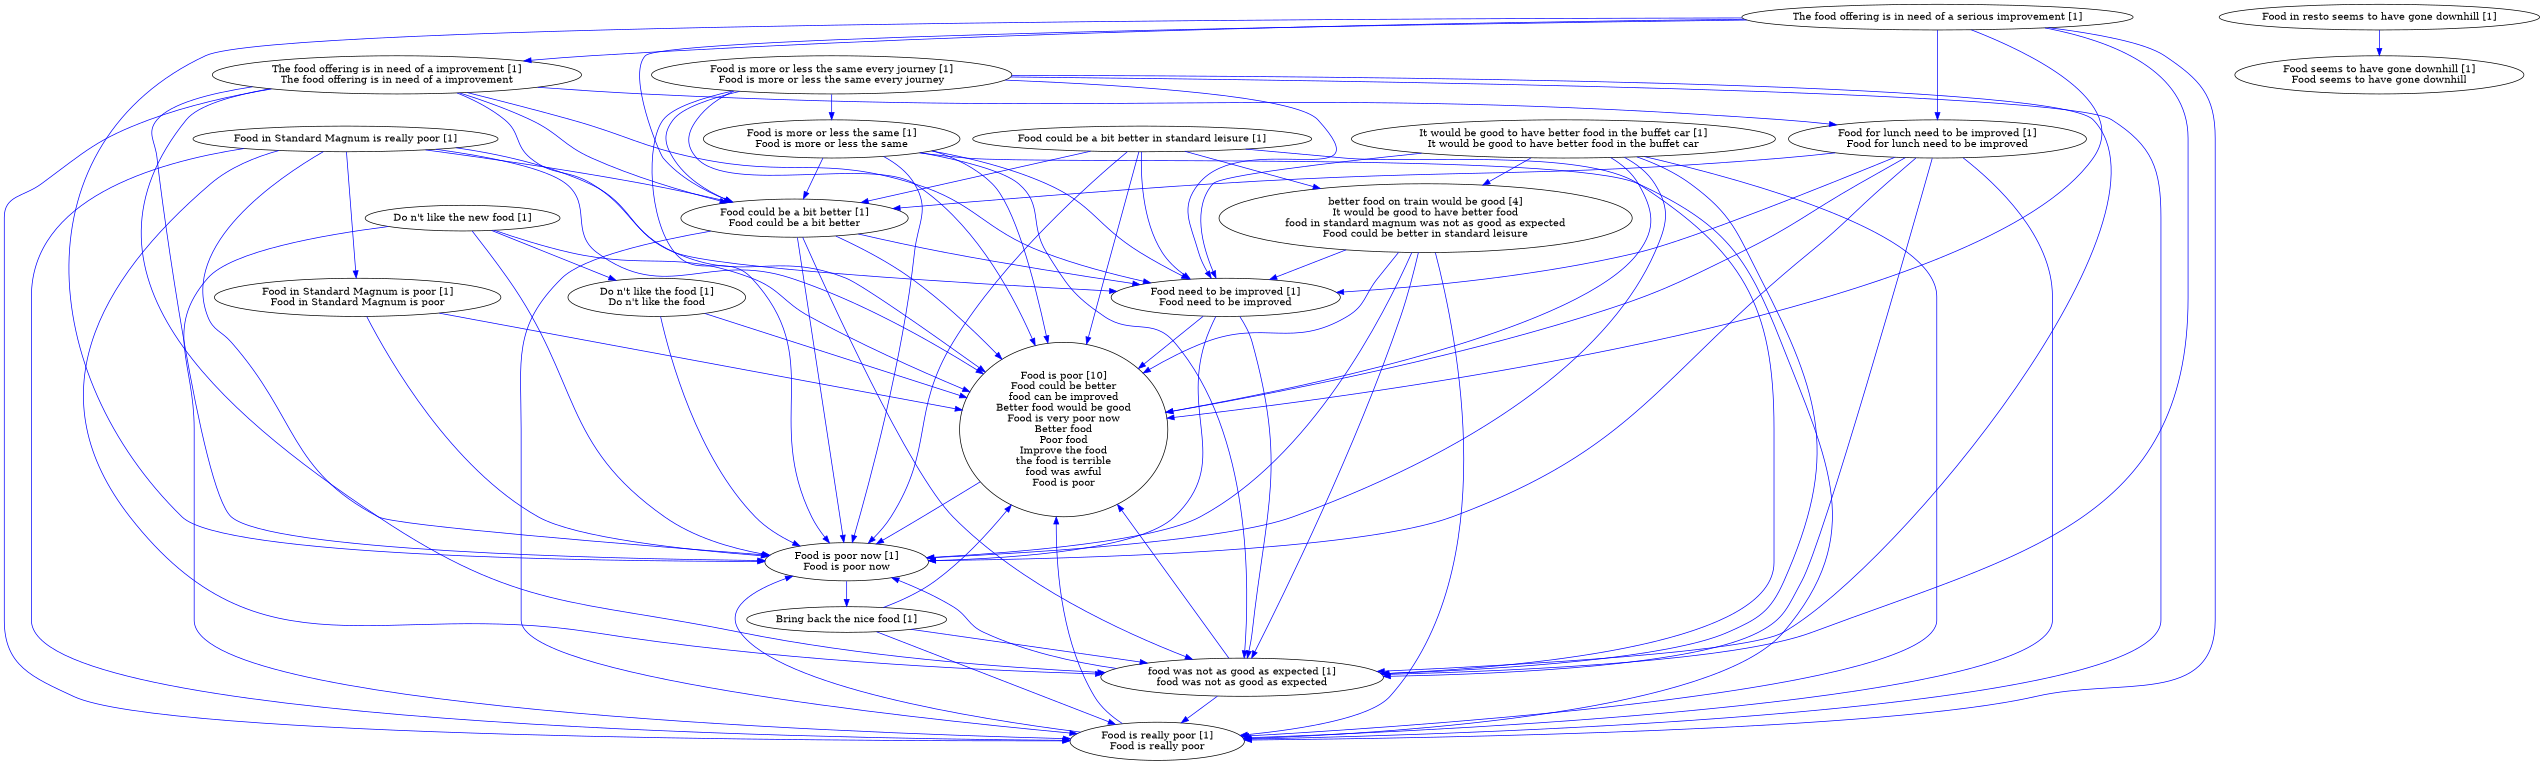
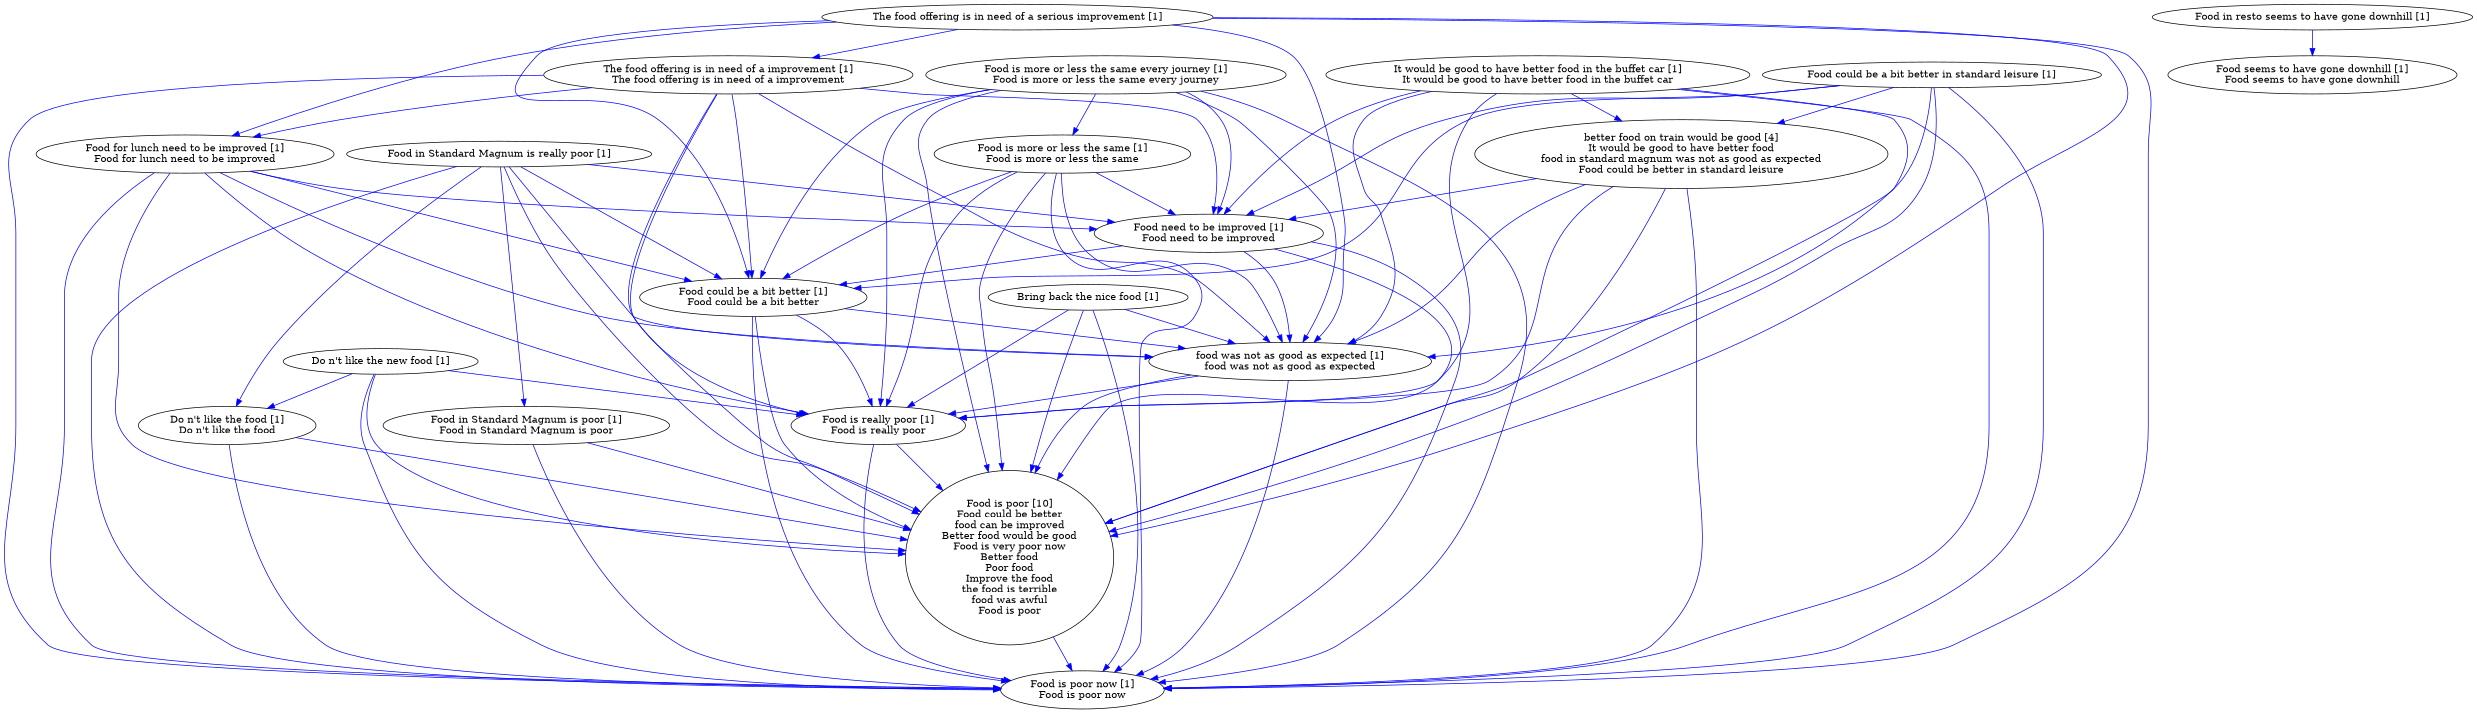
(1002, 263) -> (991, 264)
(847, 590) -> (1135, 488)
(2103, 688) -> none
(236, 695) -> (354, 266)
